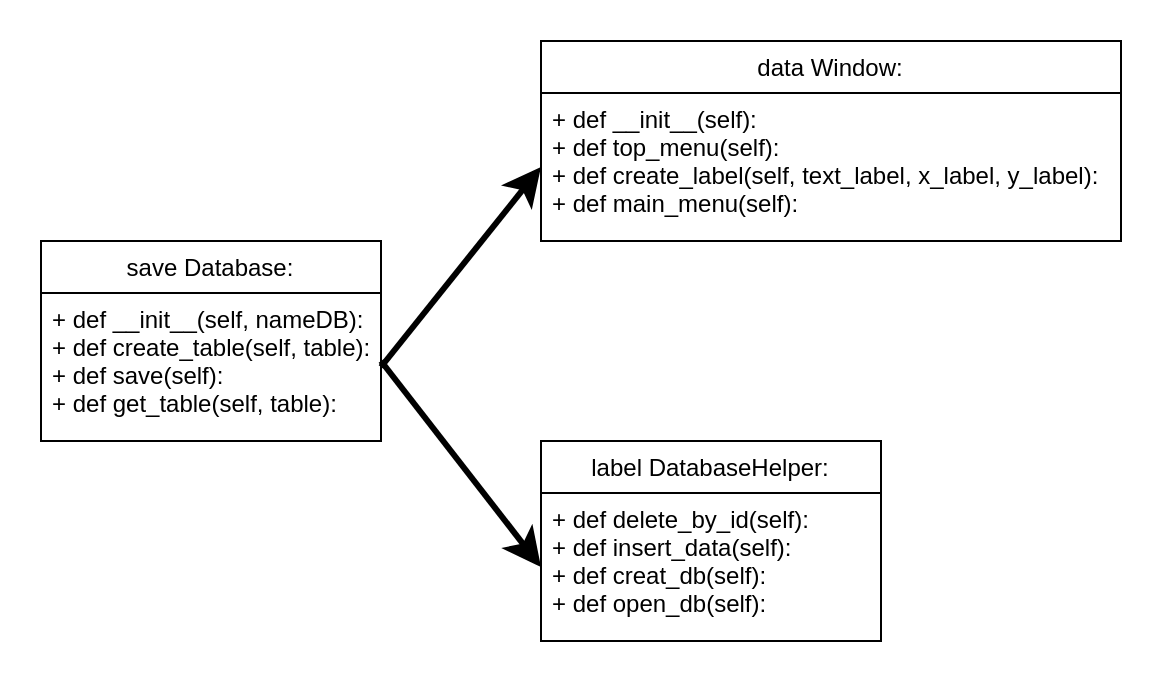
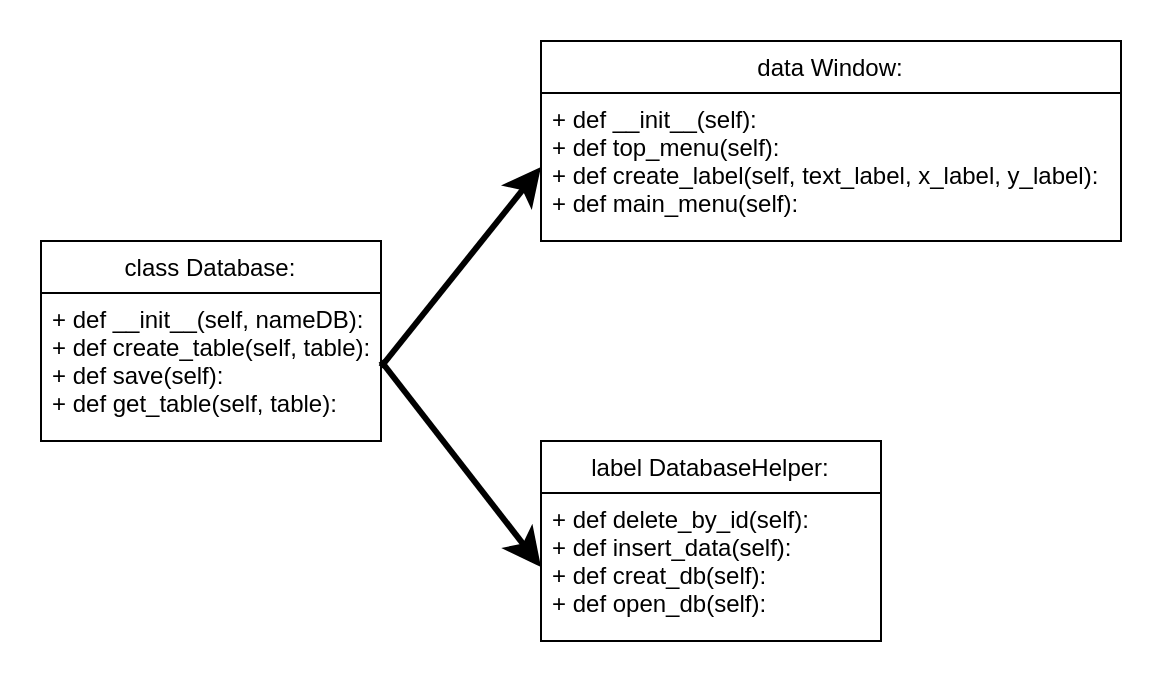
(210, 268) -> (210, 268)
